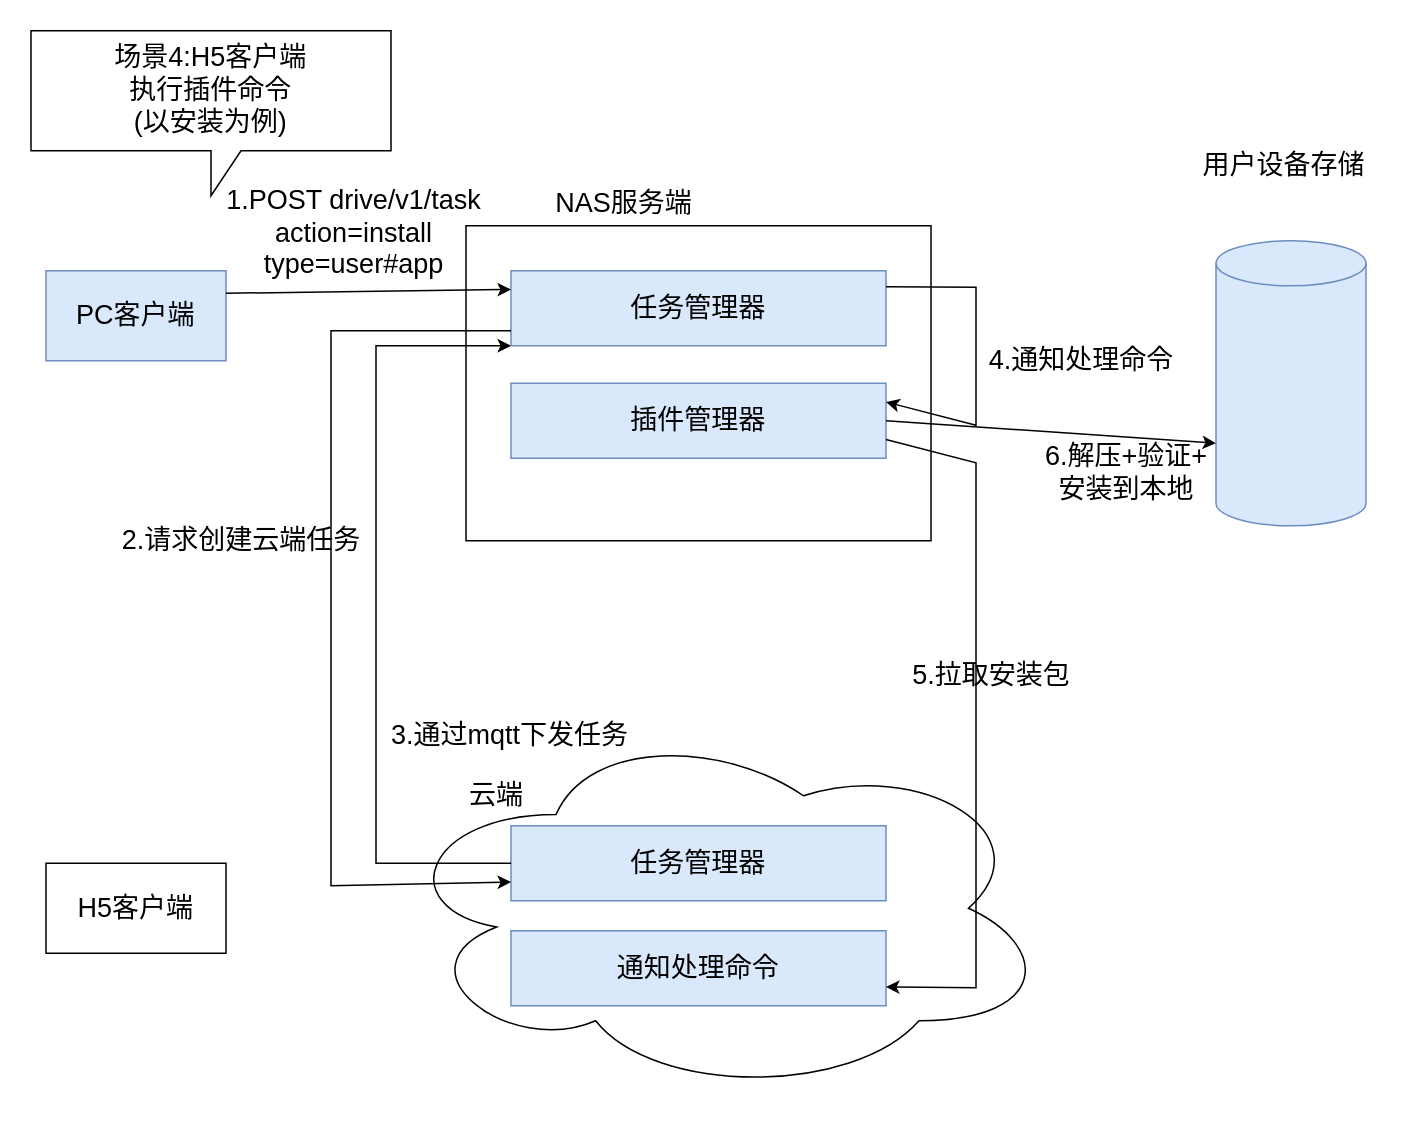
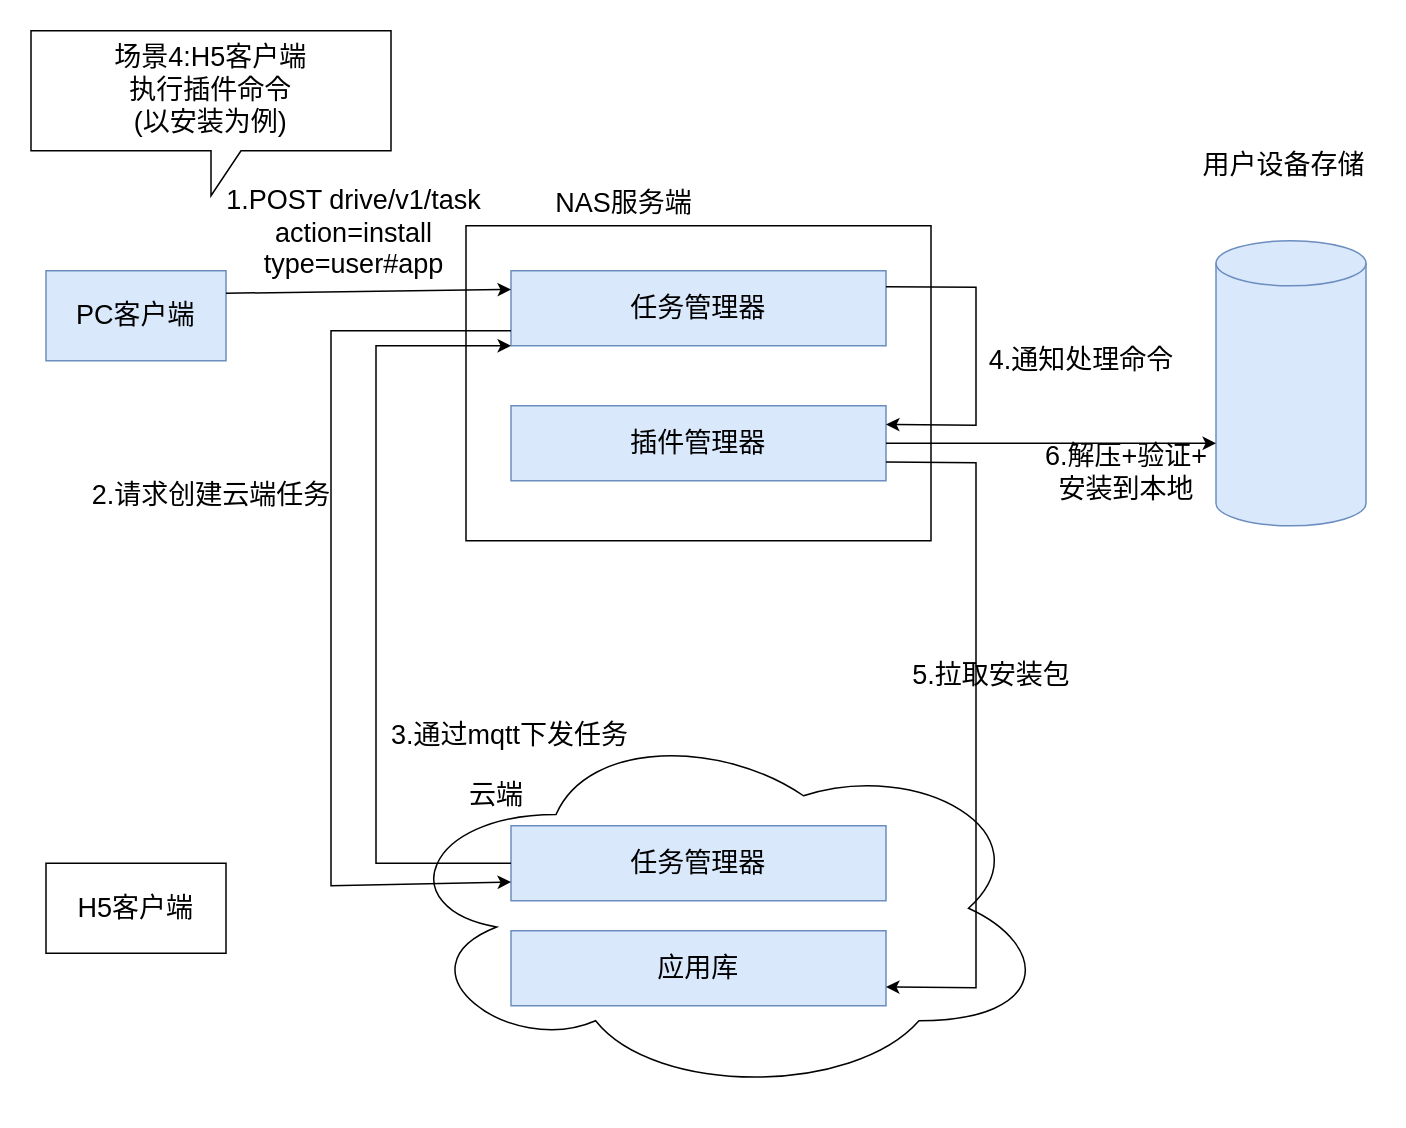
(698, 421) -> (698, 443)
(241, 541) -> (211, 496)
(698, 968) -> (698, 968)
